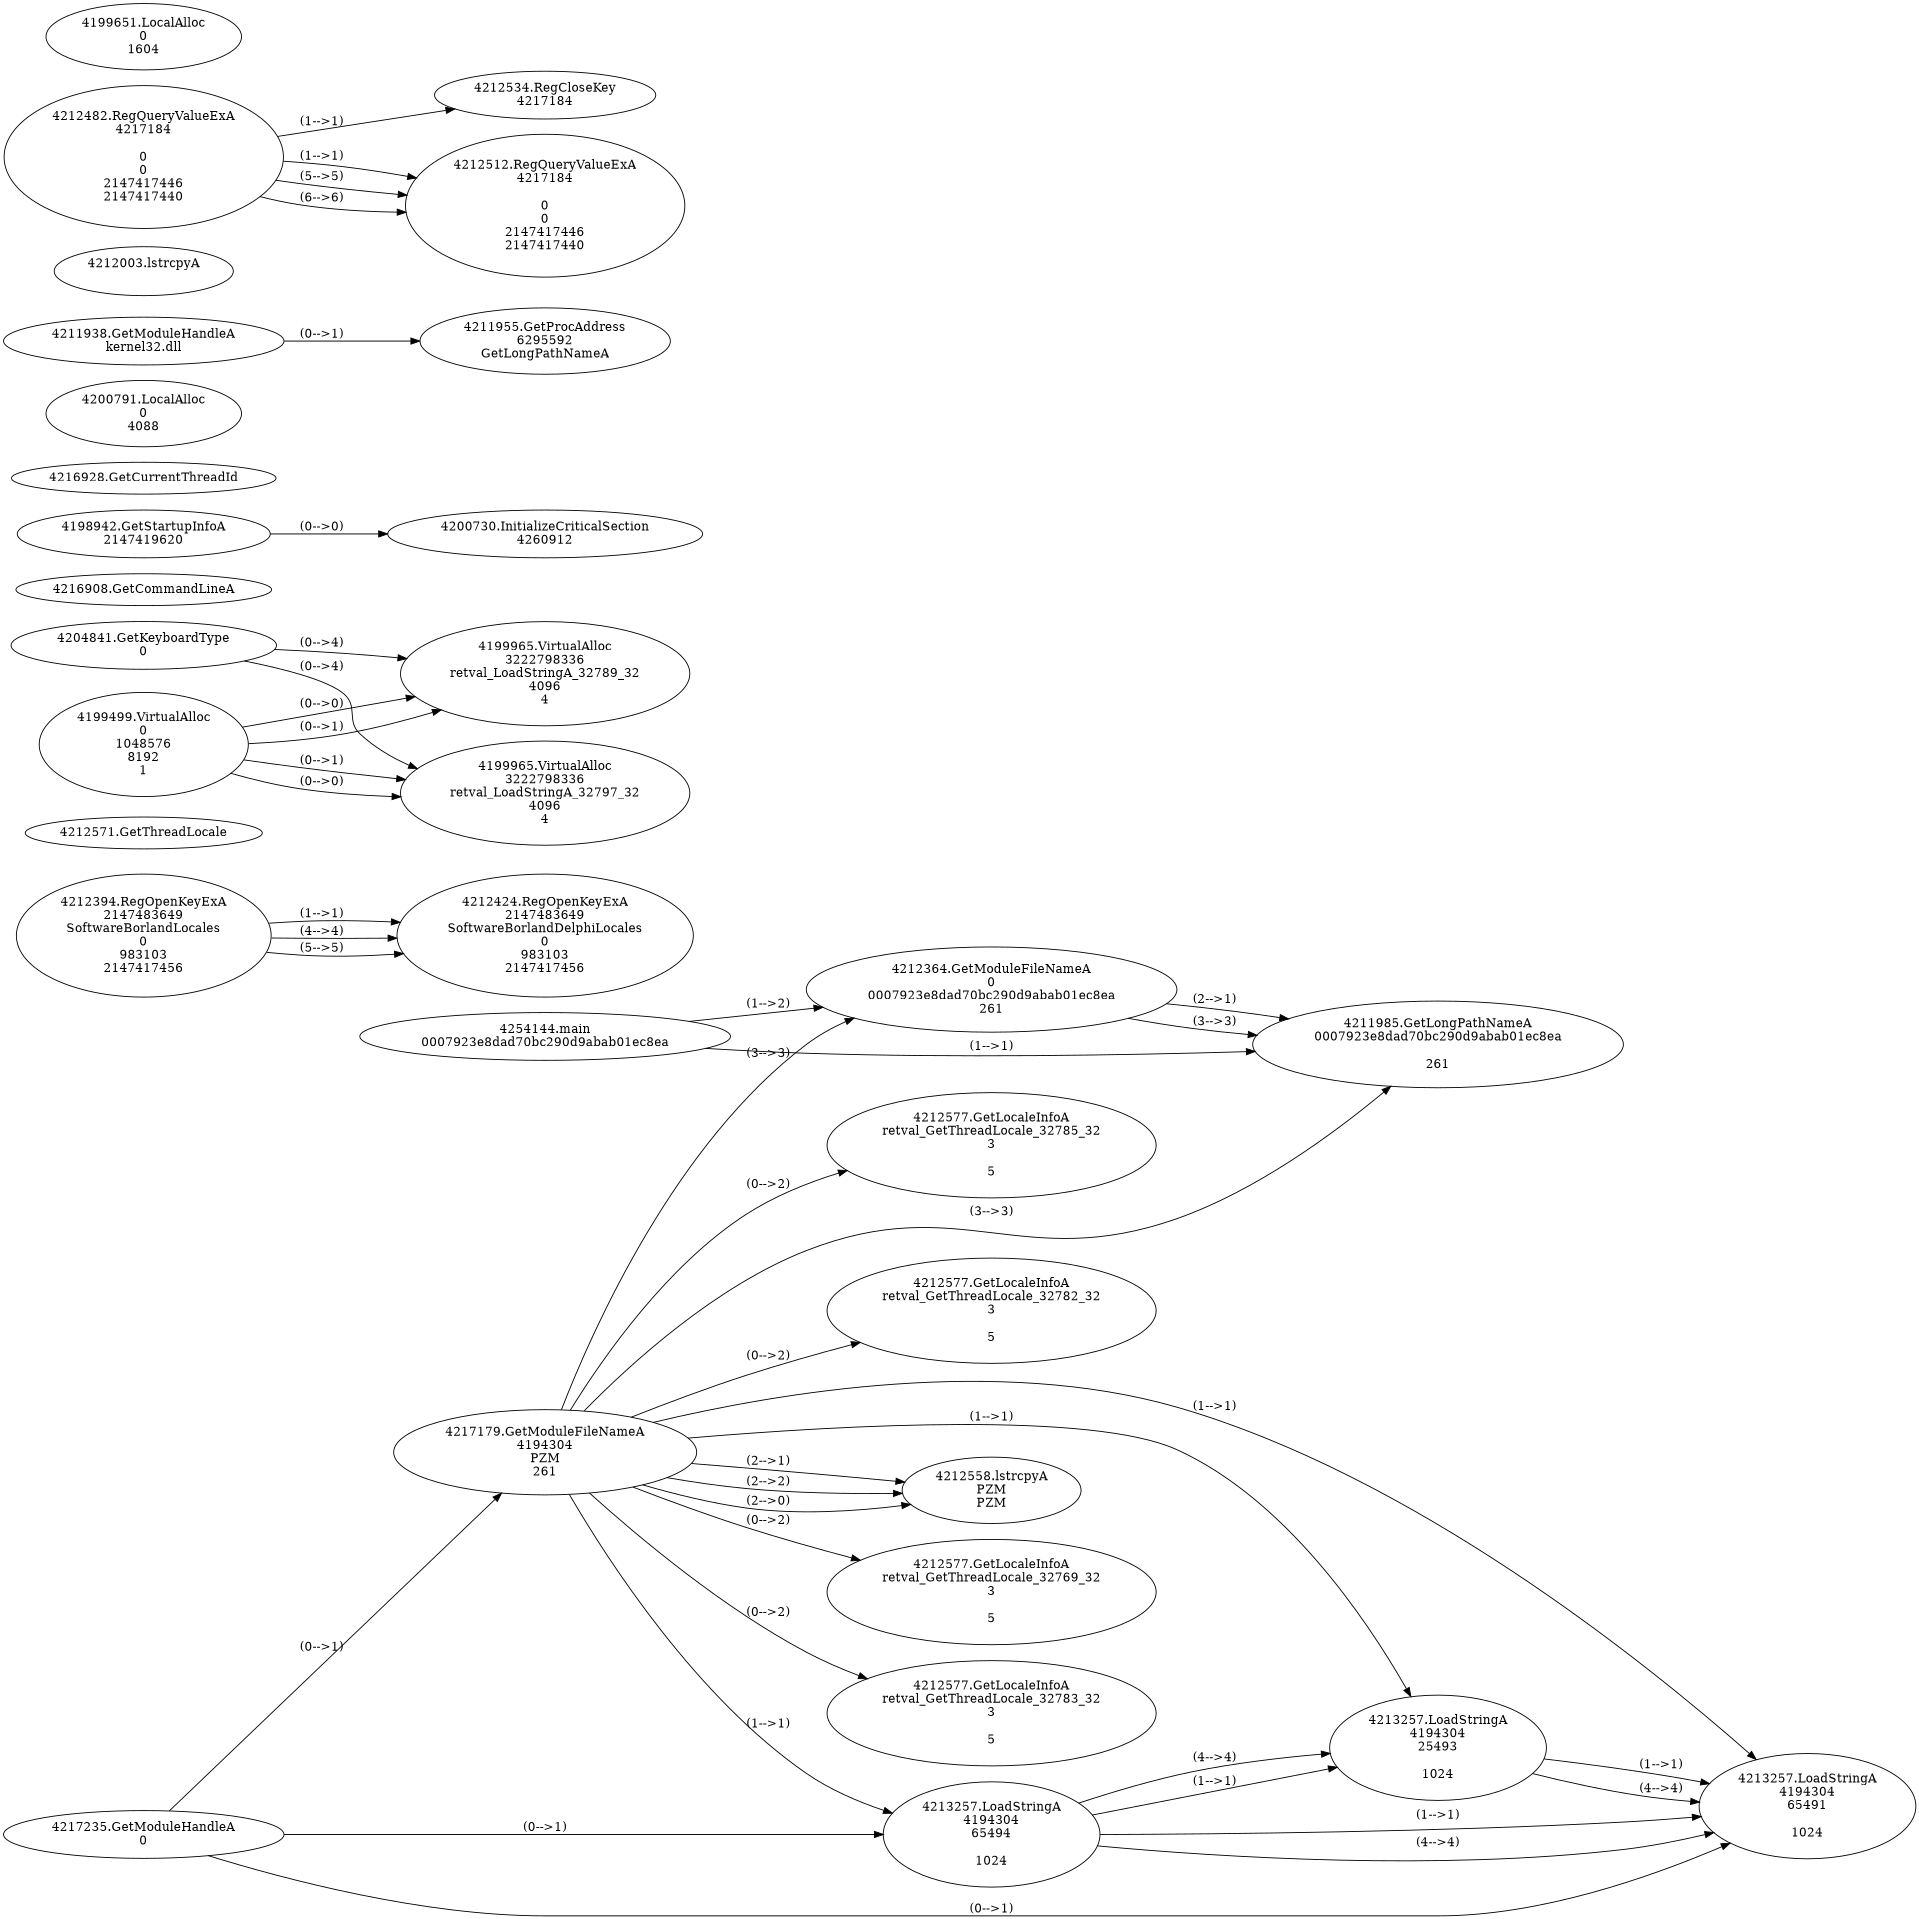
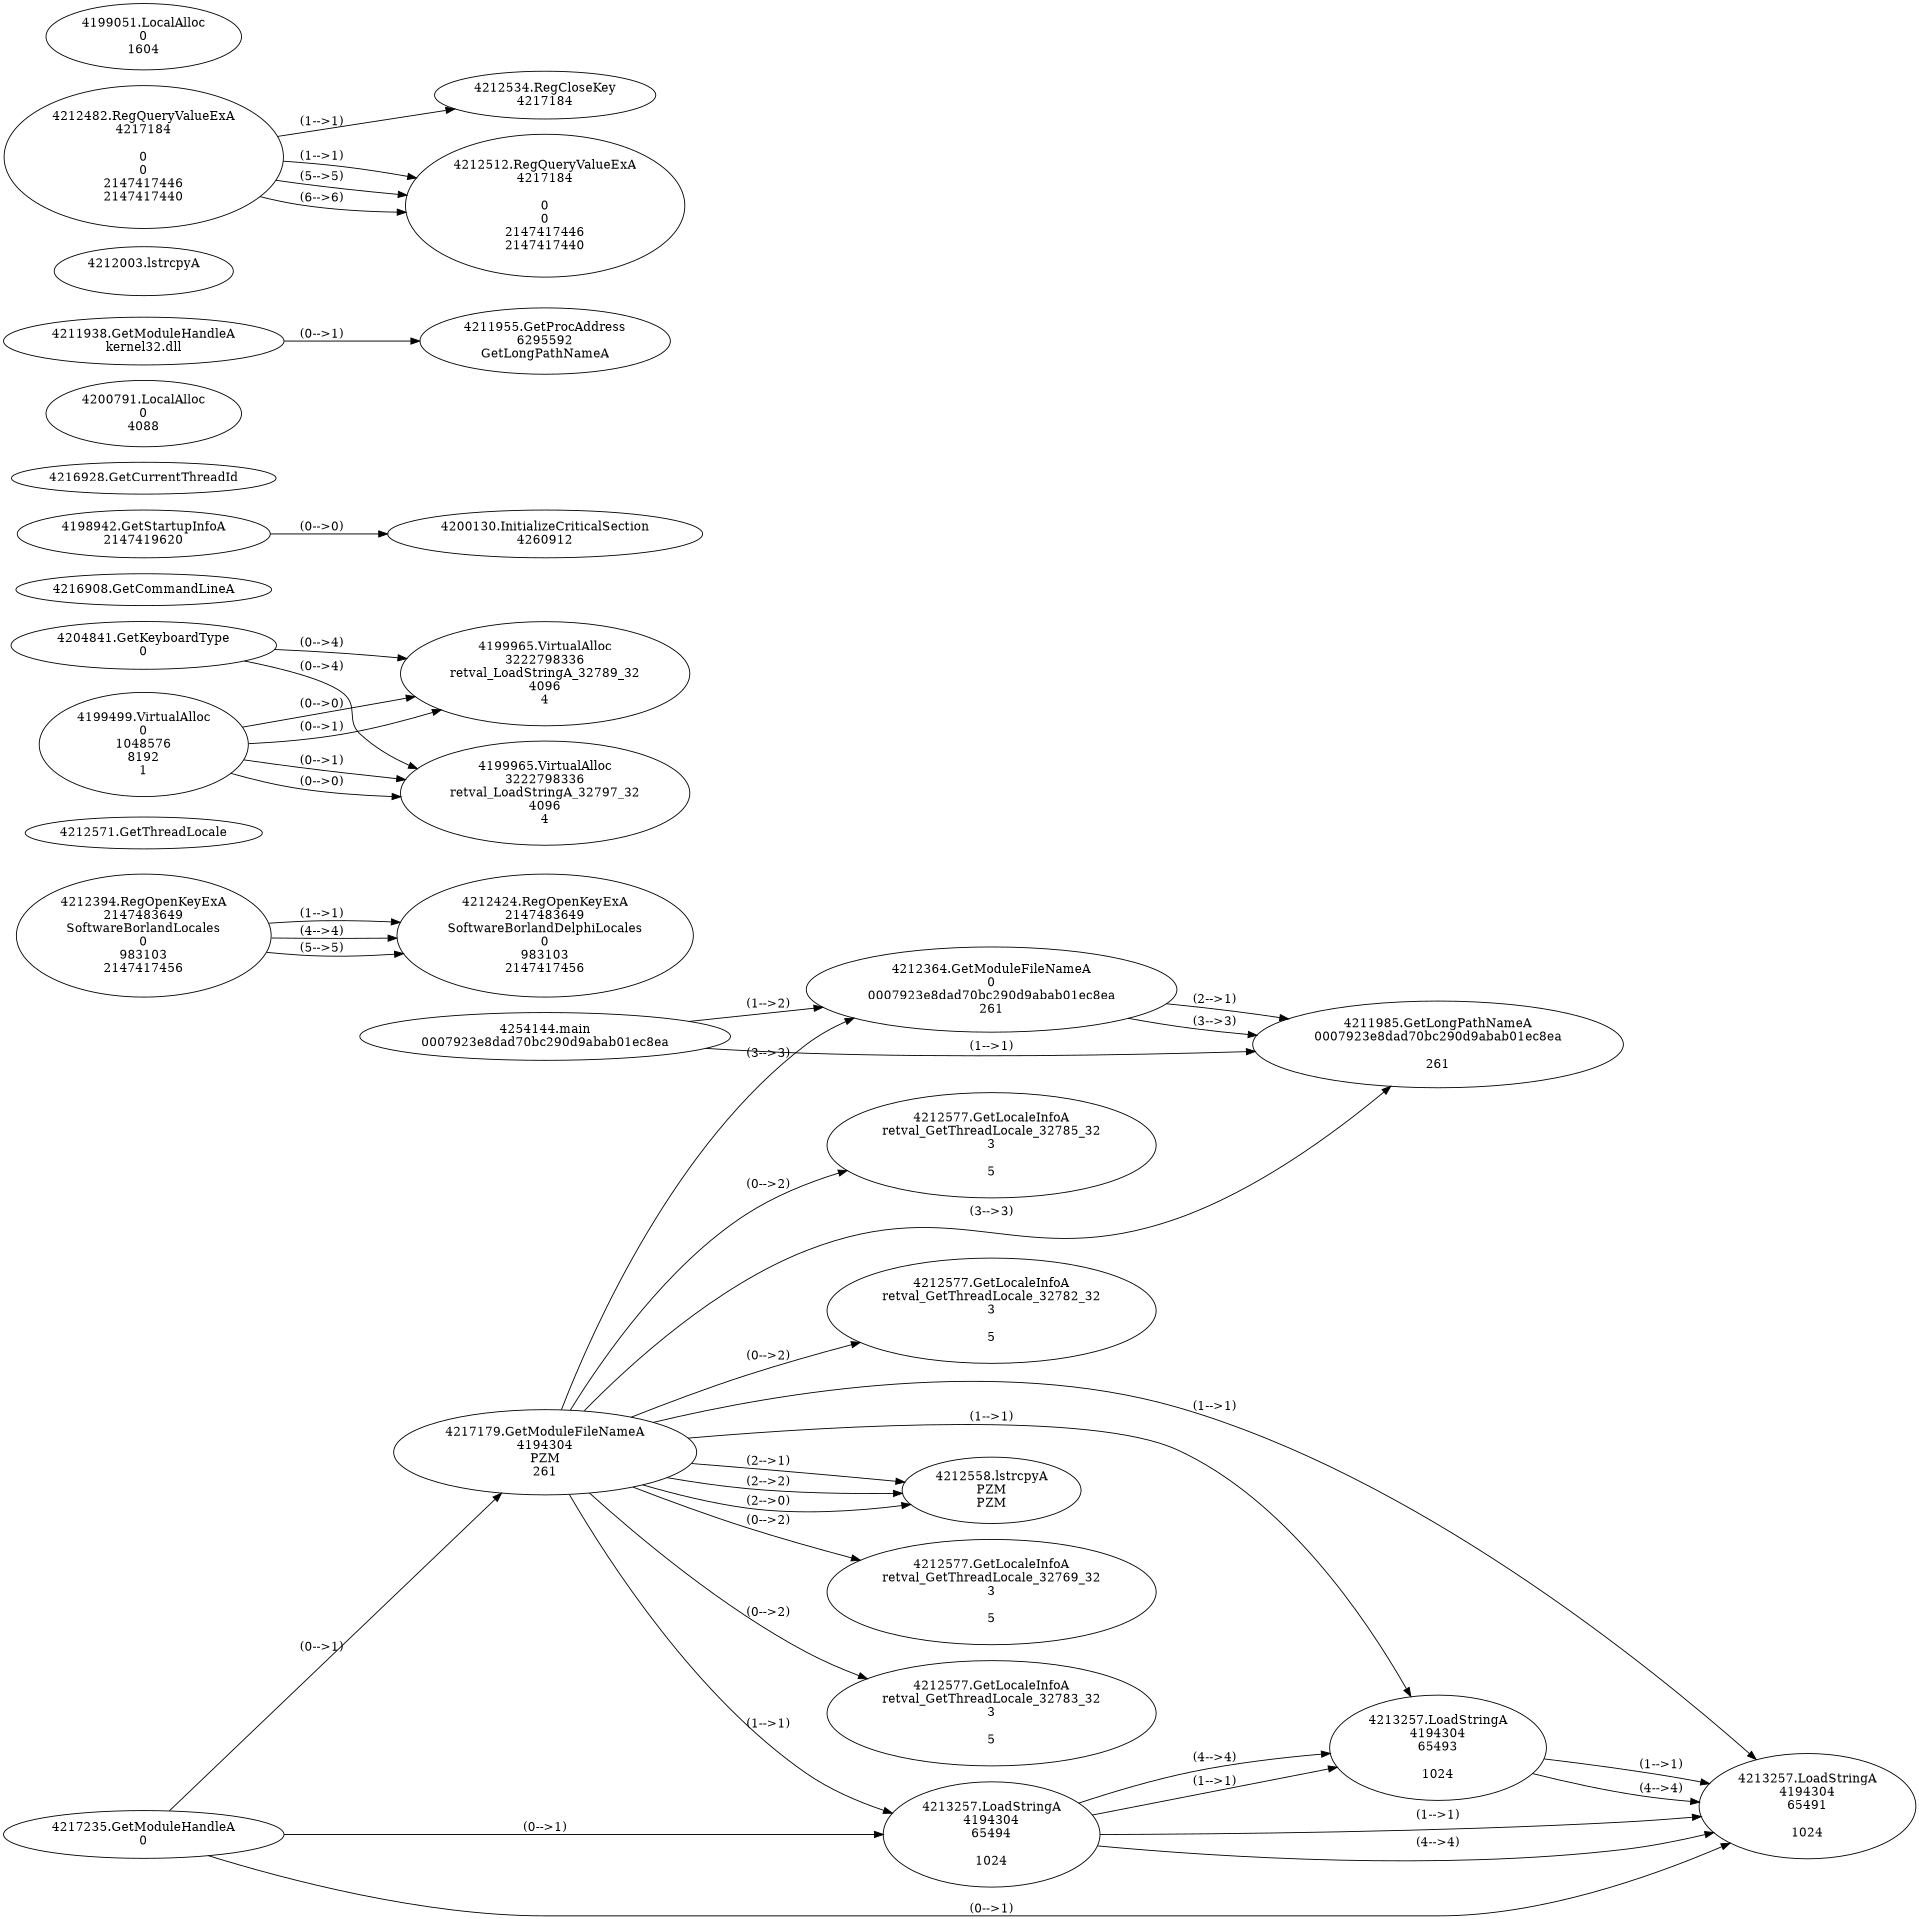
(144, 37) -> (144, 37)
(545, 534) -> (545, 534)
(1438, 1748) -> (1438, 1748)
